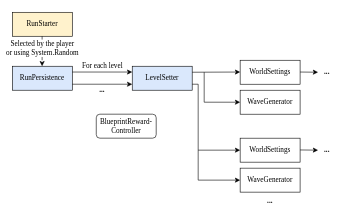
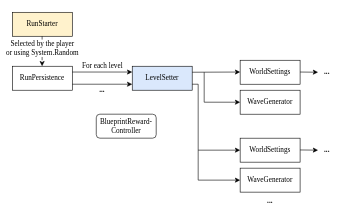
(42, 78) -> (42, 78)
